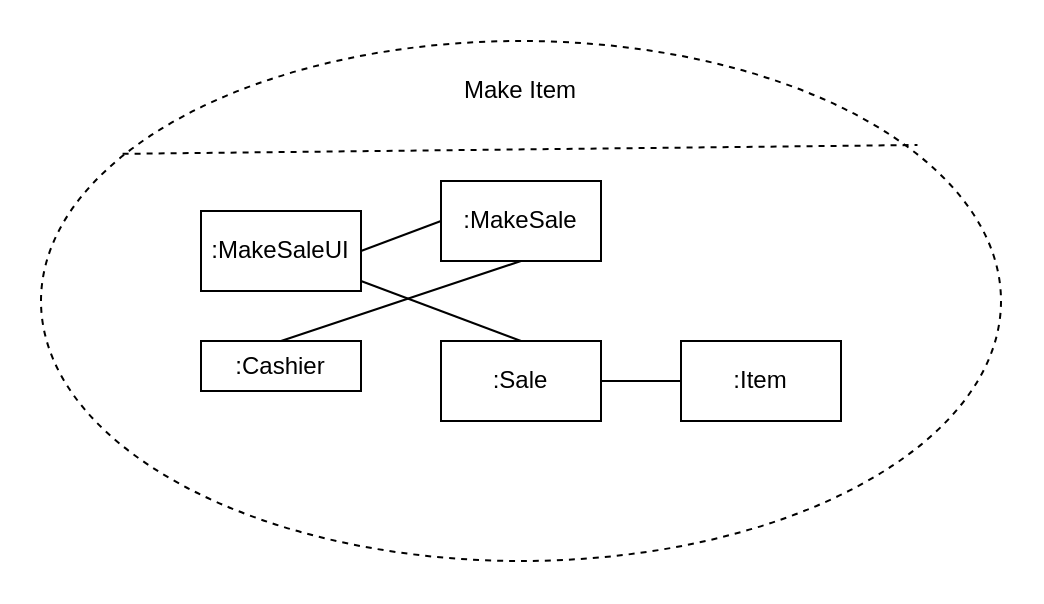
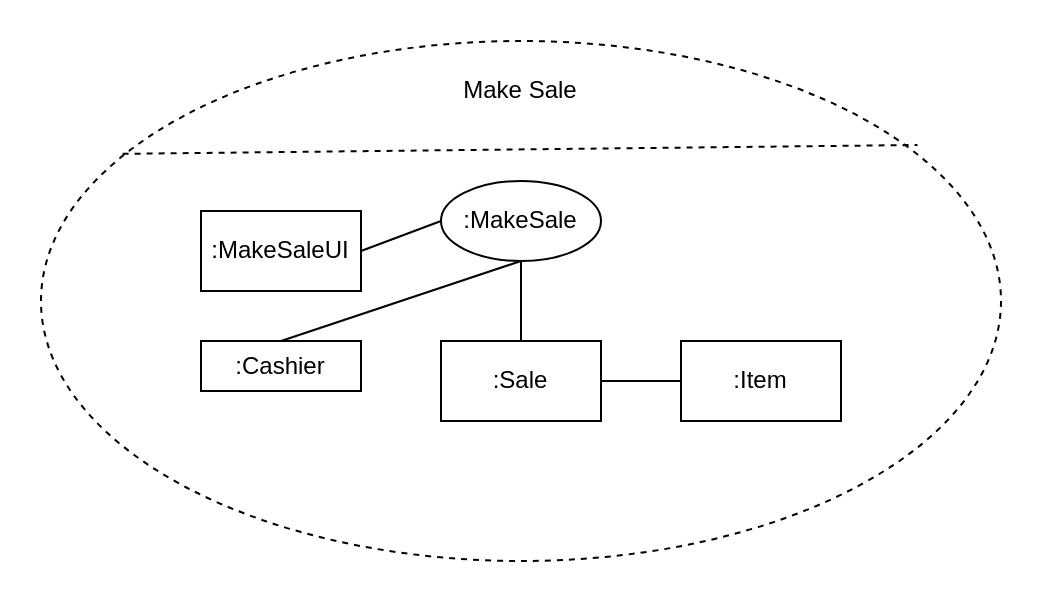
(521, 91) -> (521, 91)
(521, 221) -> (521, 221)
(467, 321) -> (521, 303)
